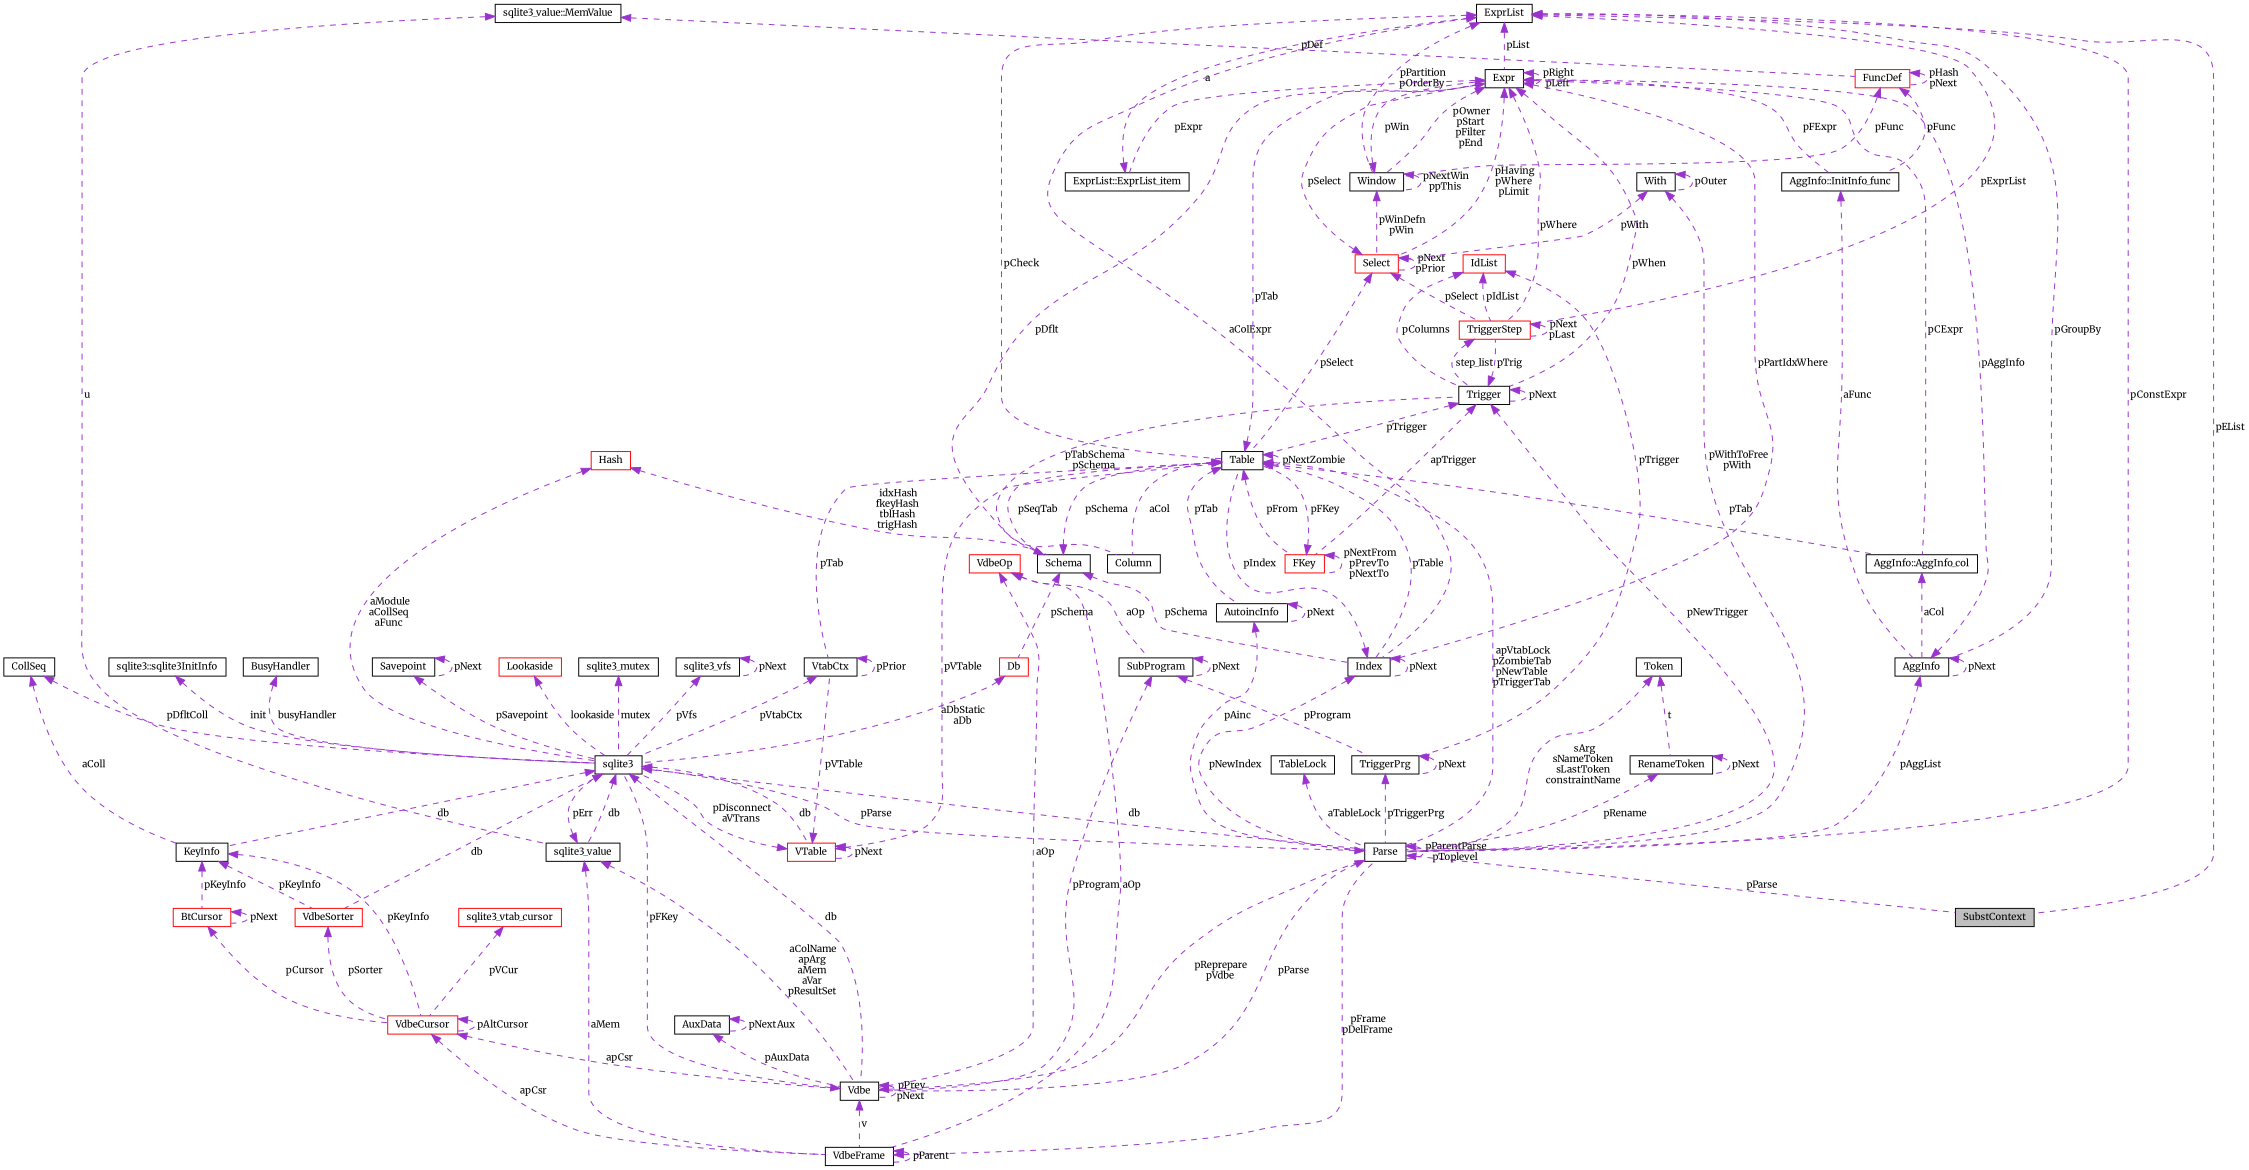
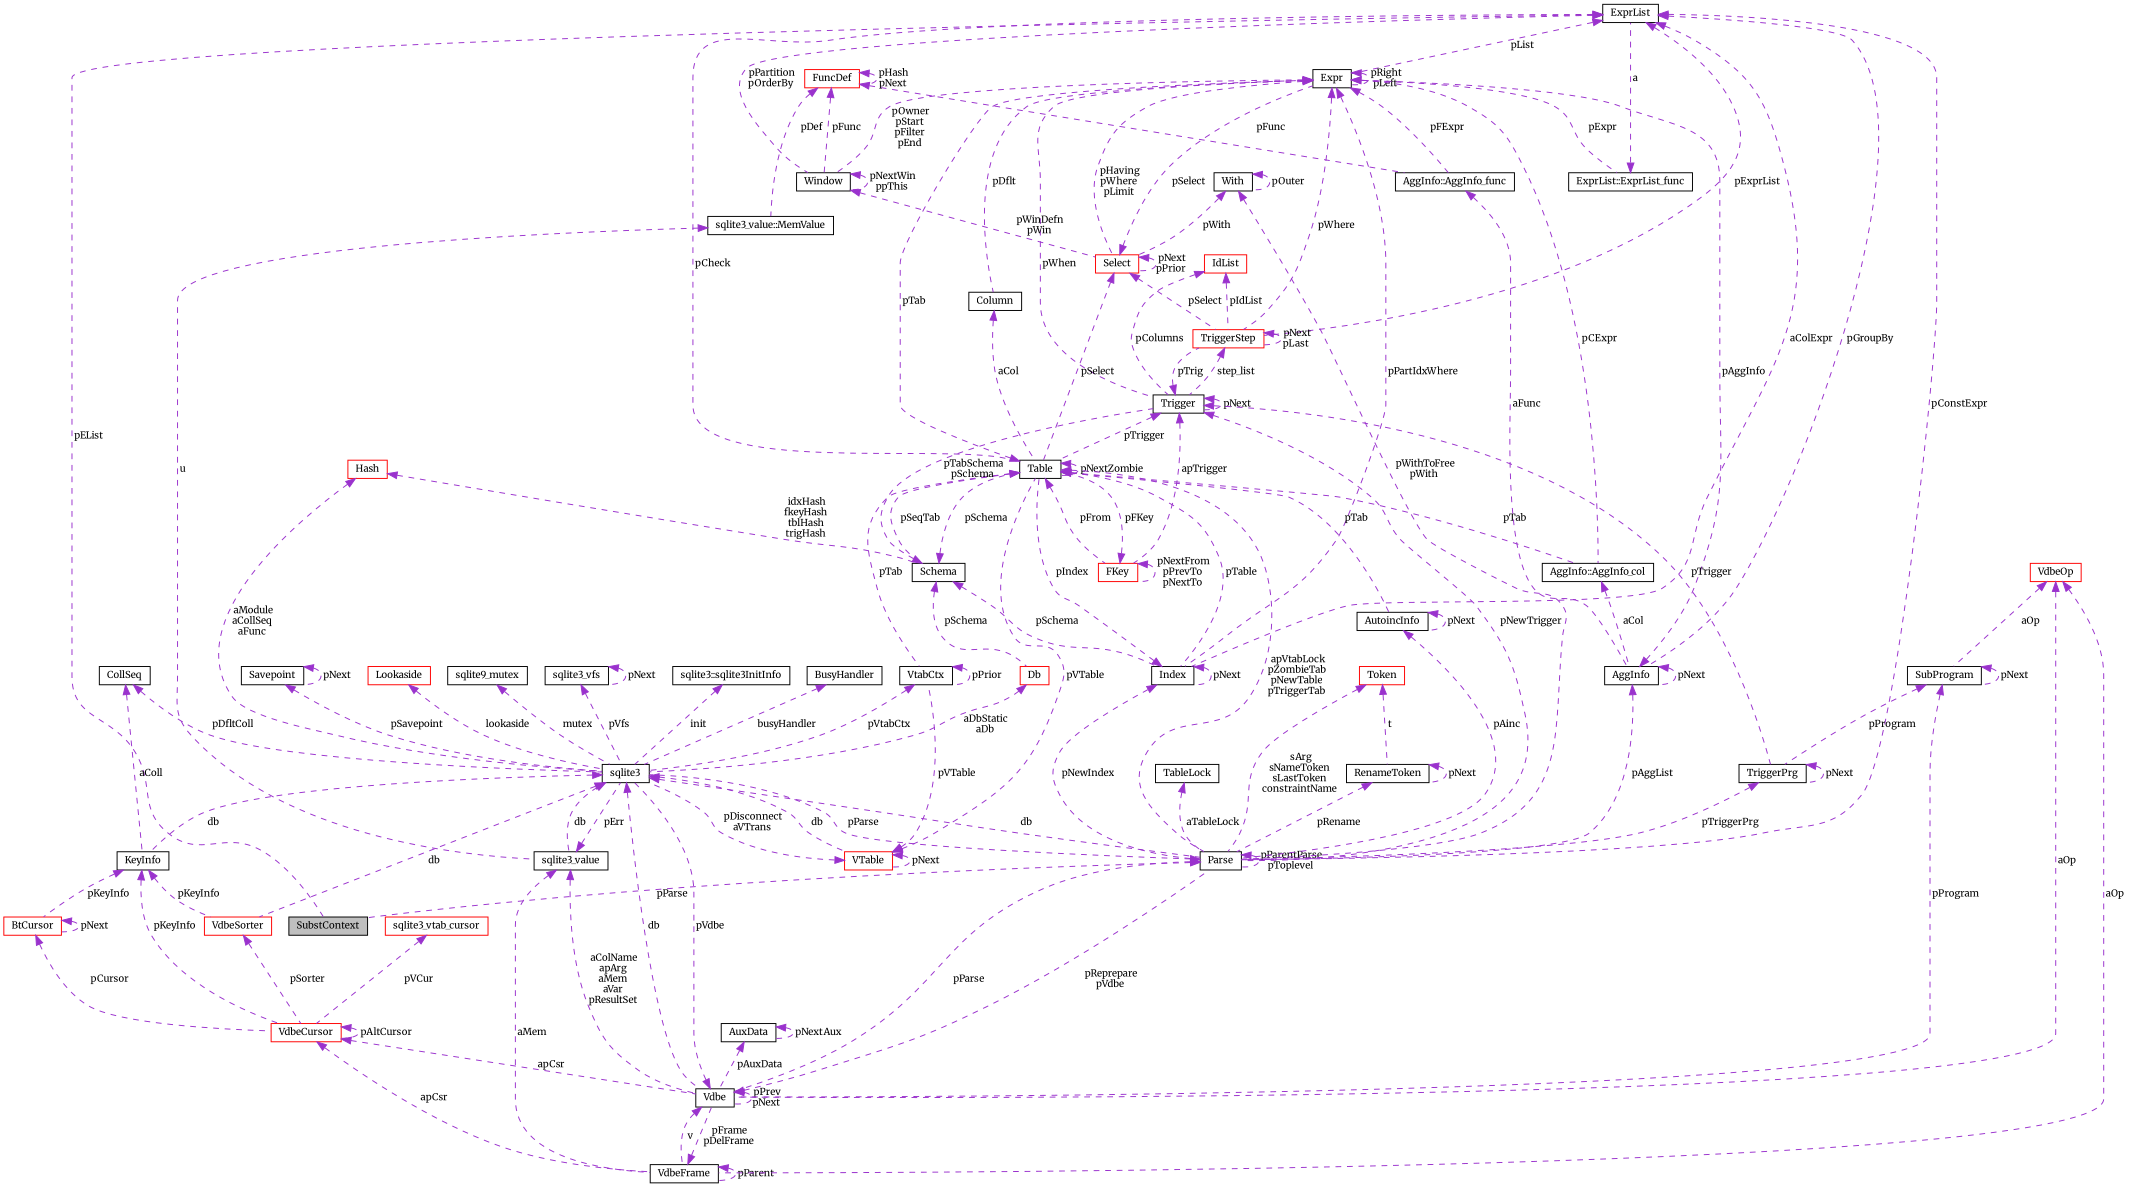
(1243, 47) -> (782, 145)
(1380, 111) -> none
(1127, 182) -> (1631, 182)
(1840, 182) -> (1455, 182)
(1148, 488) -> (1001, 394)
(1634, 545) -> (1561, 487)
(619, 667) -> (488, 676)
(1659, 667) -> (1382, 676)
(663, 917) -> (709, 926)
(1252, 1131) -> (702, 1131)
